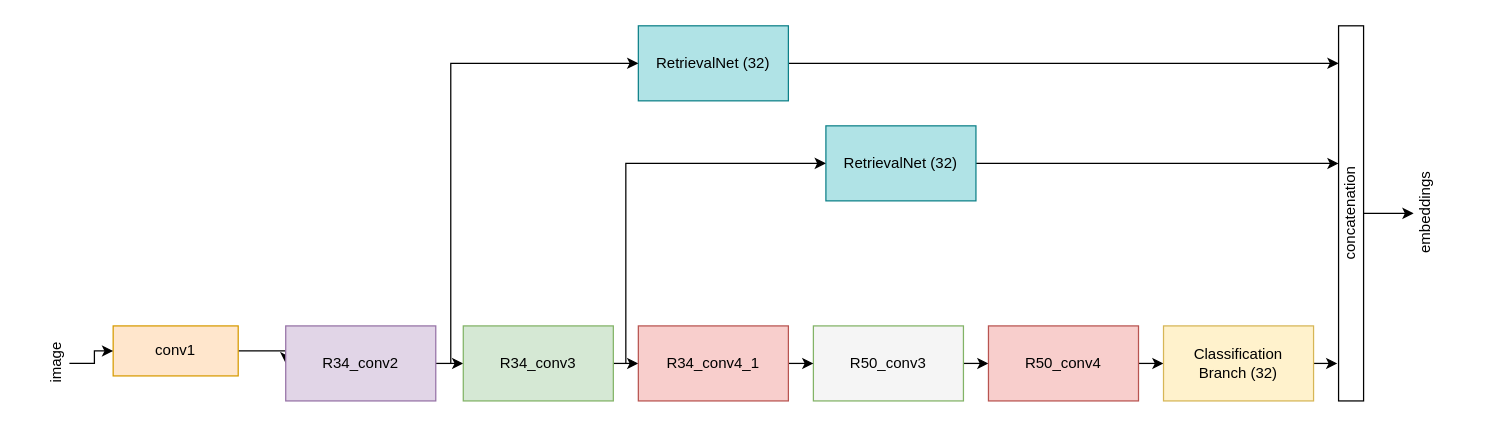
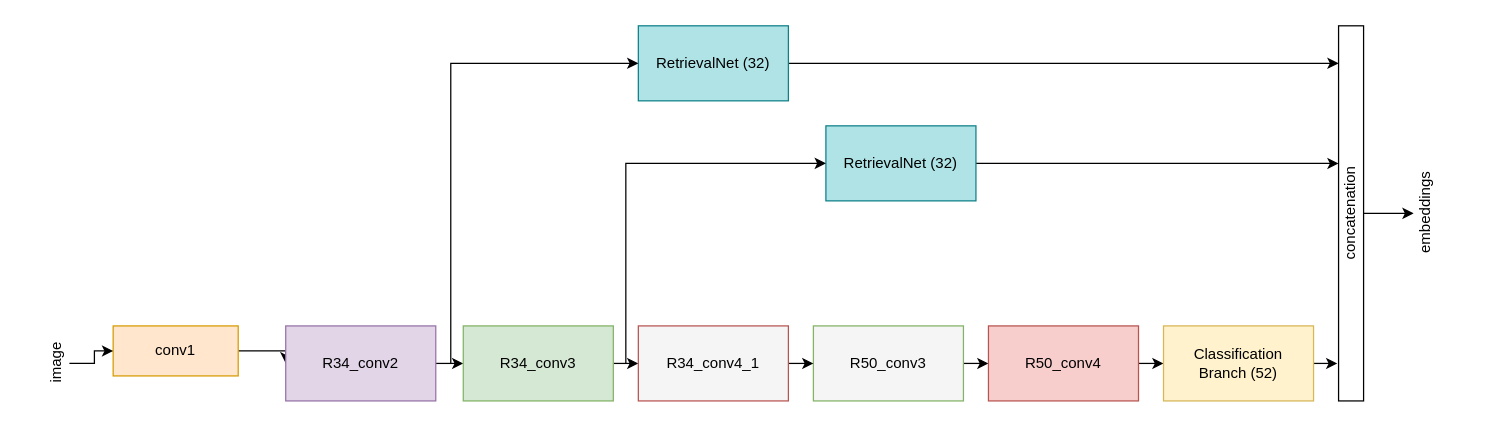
(713, 363) -> (713, 363)
(1238, 363) -> (1238, 363)
